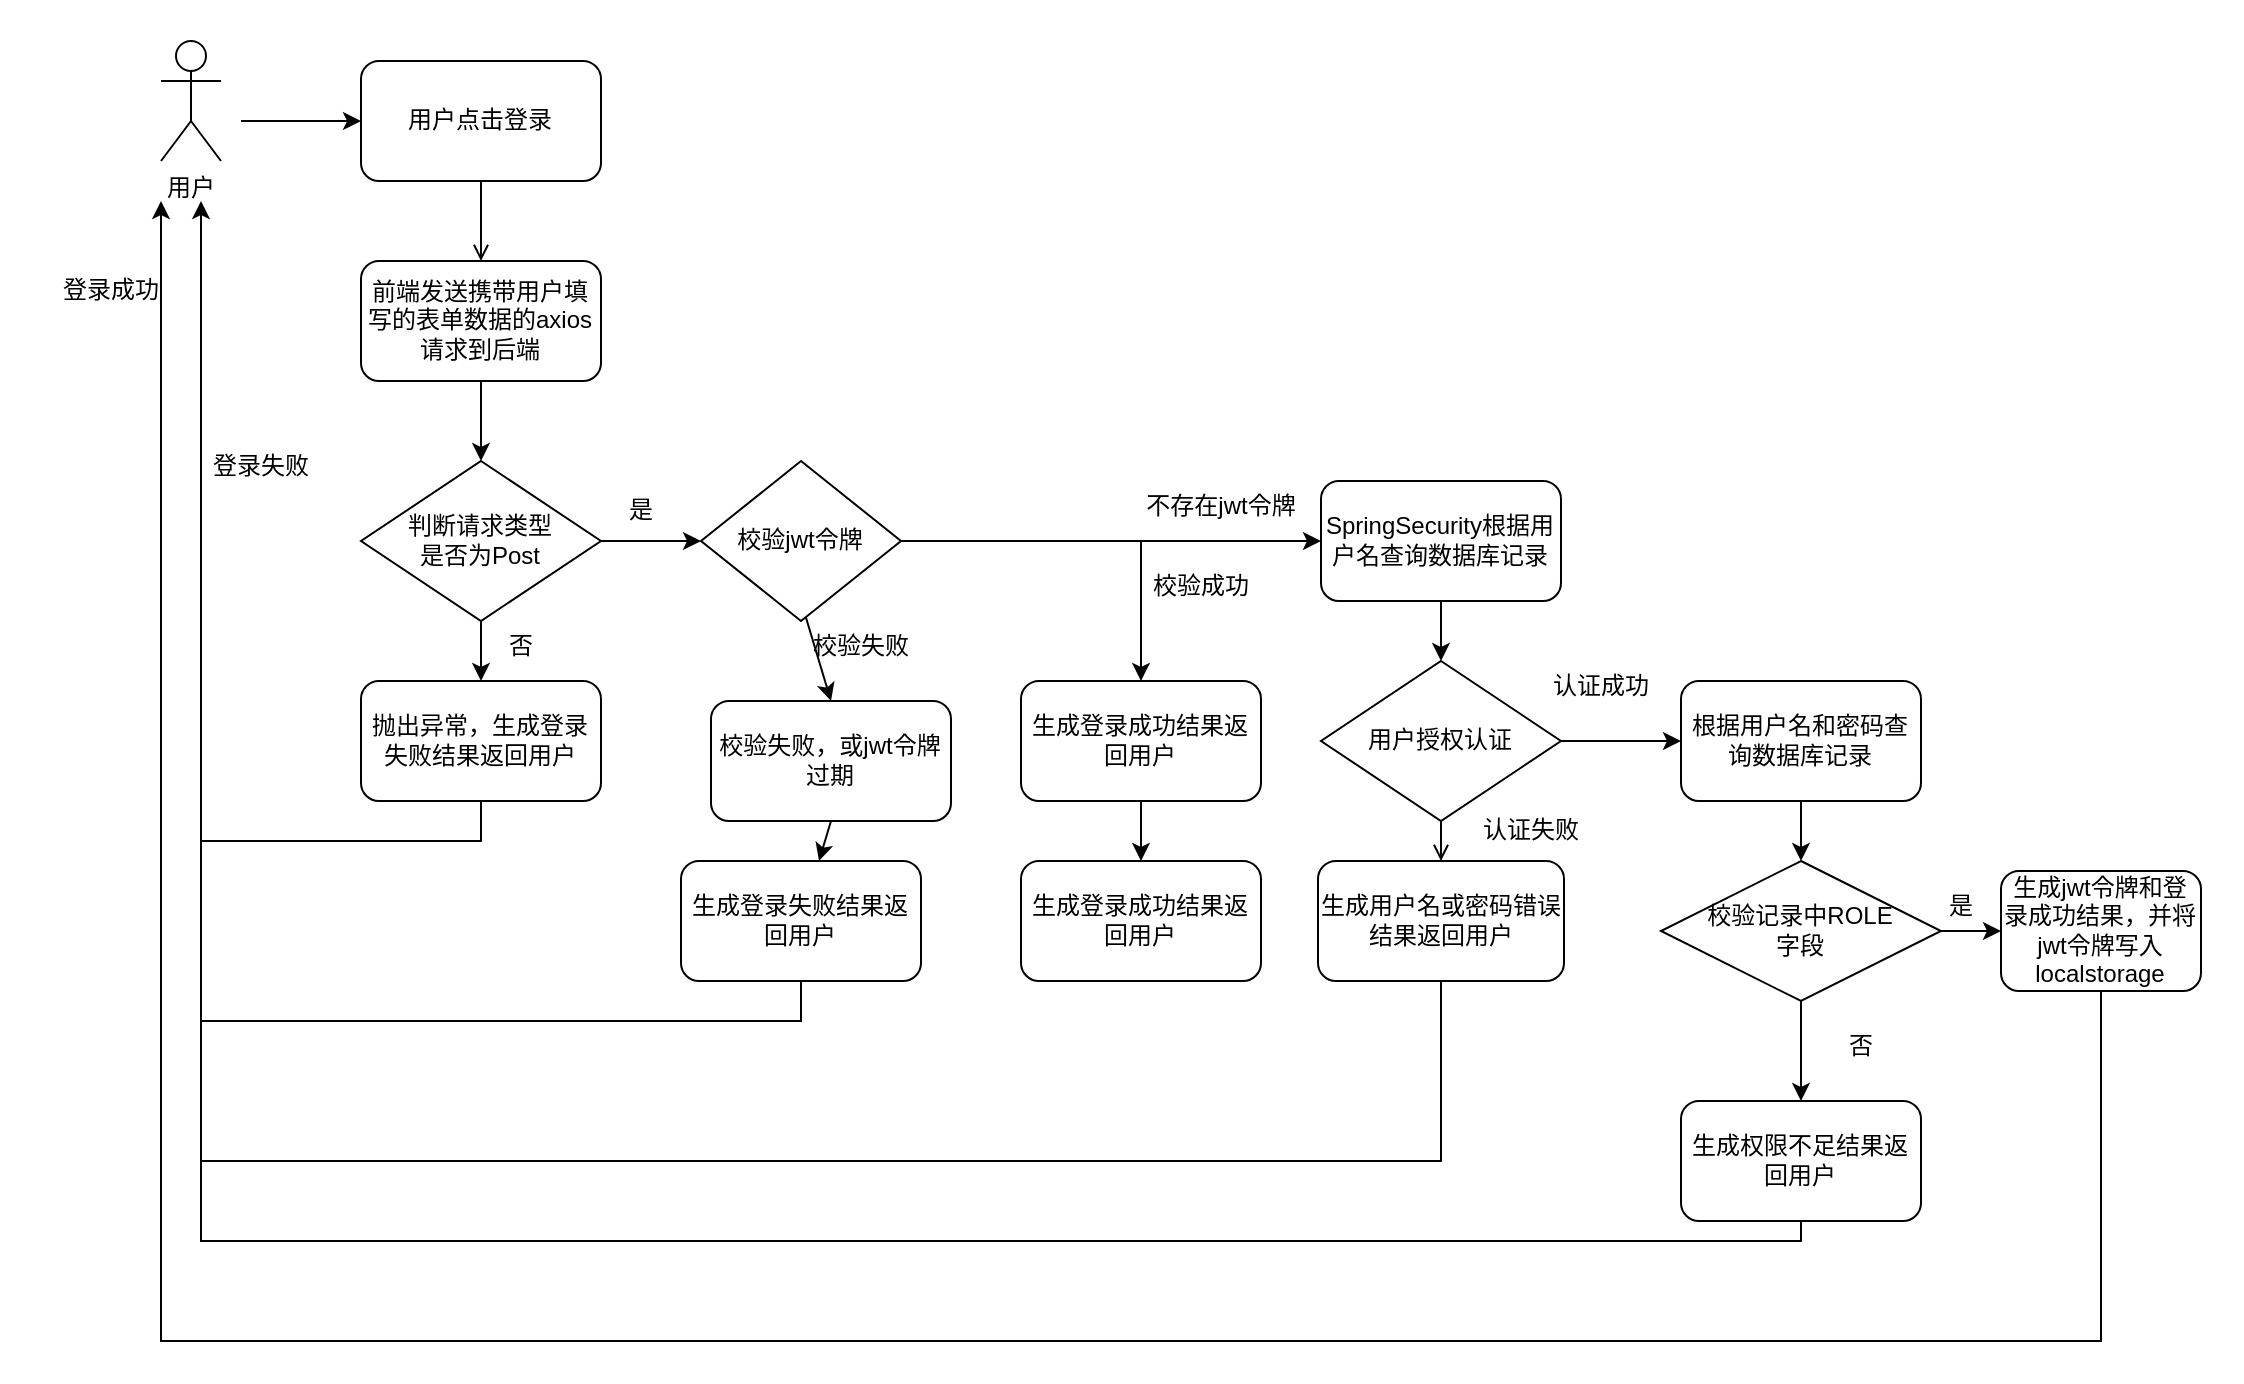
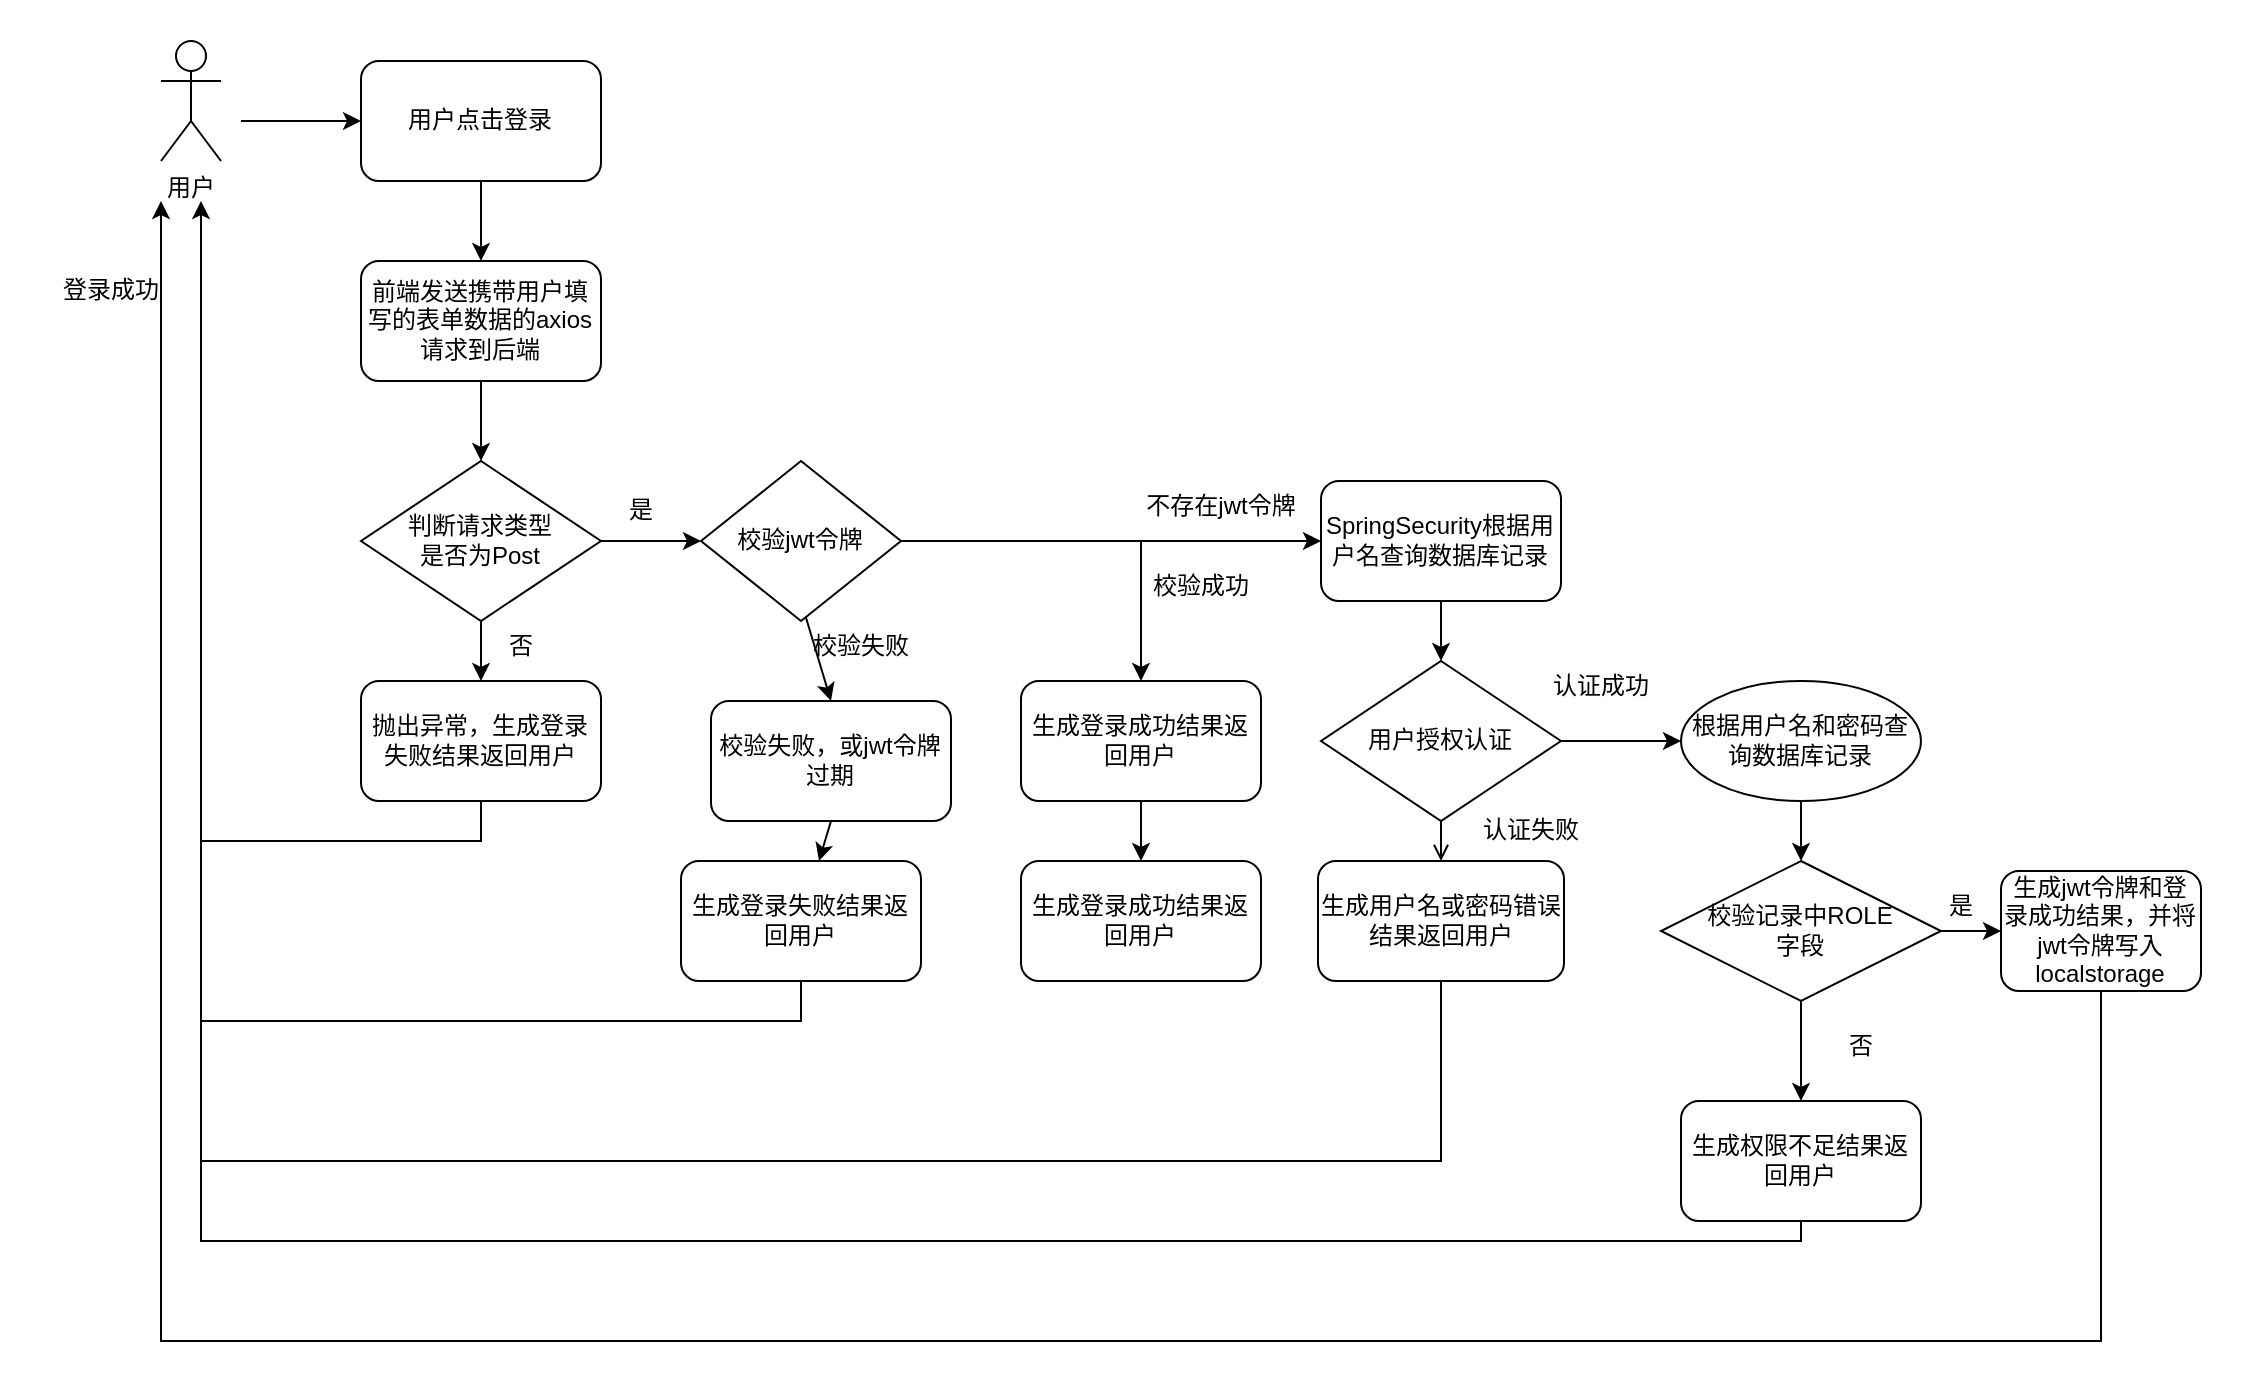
(481, 249) -> (481, 246)
(261, 467) -> none
(1801, 741) -> (1801, 741)
